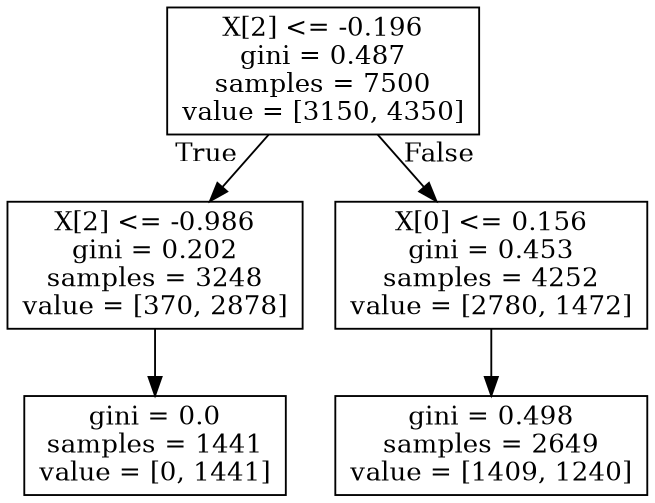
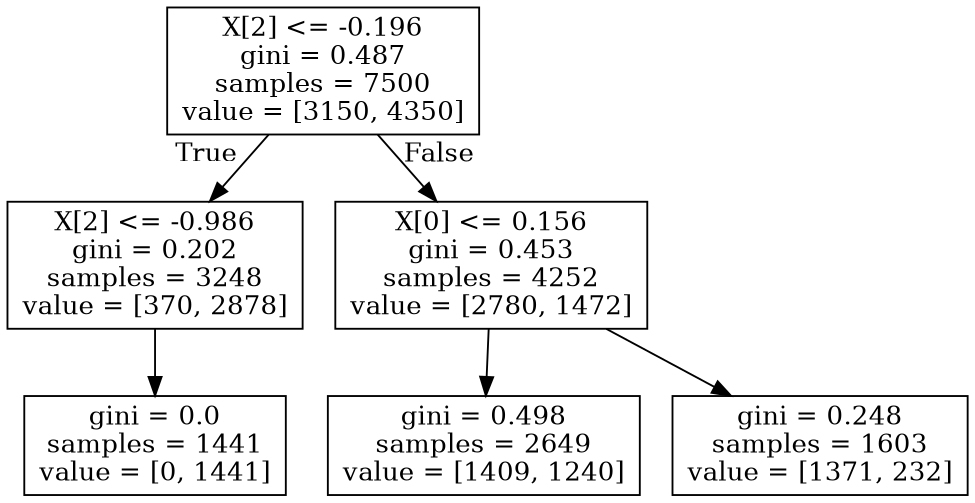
none -> (820, 446)
